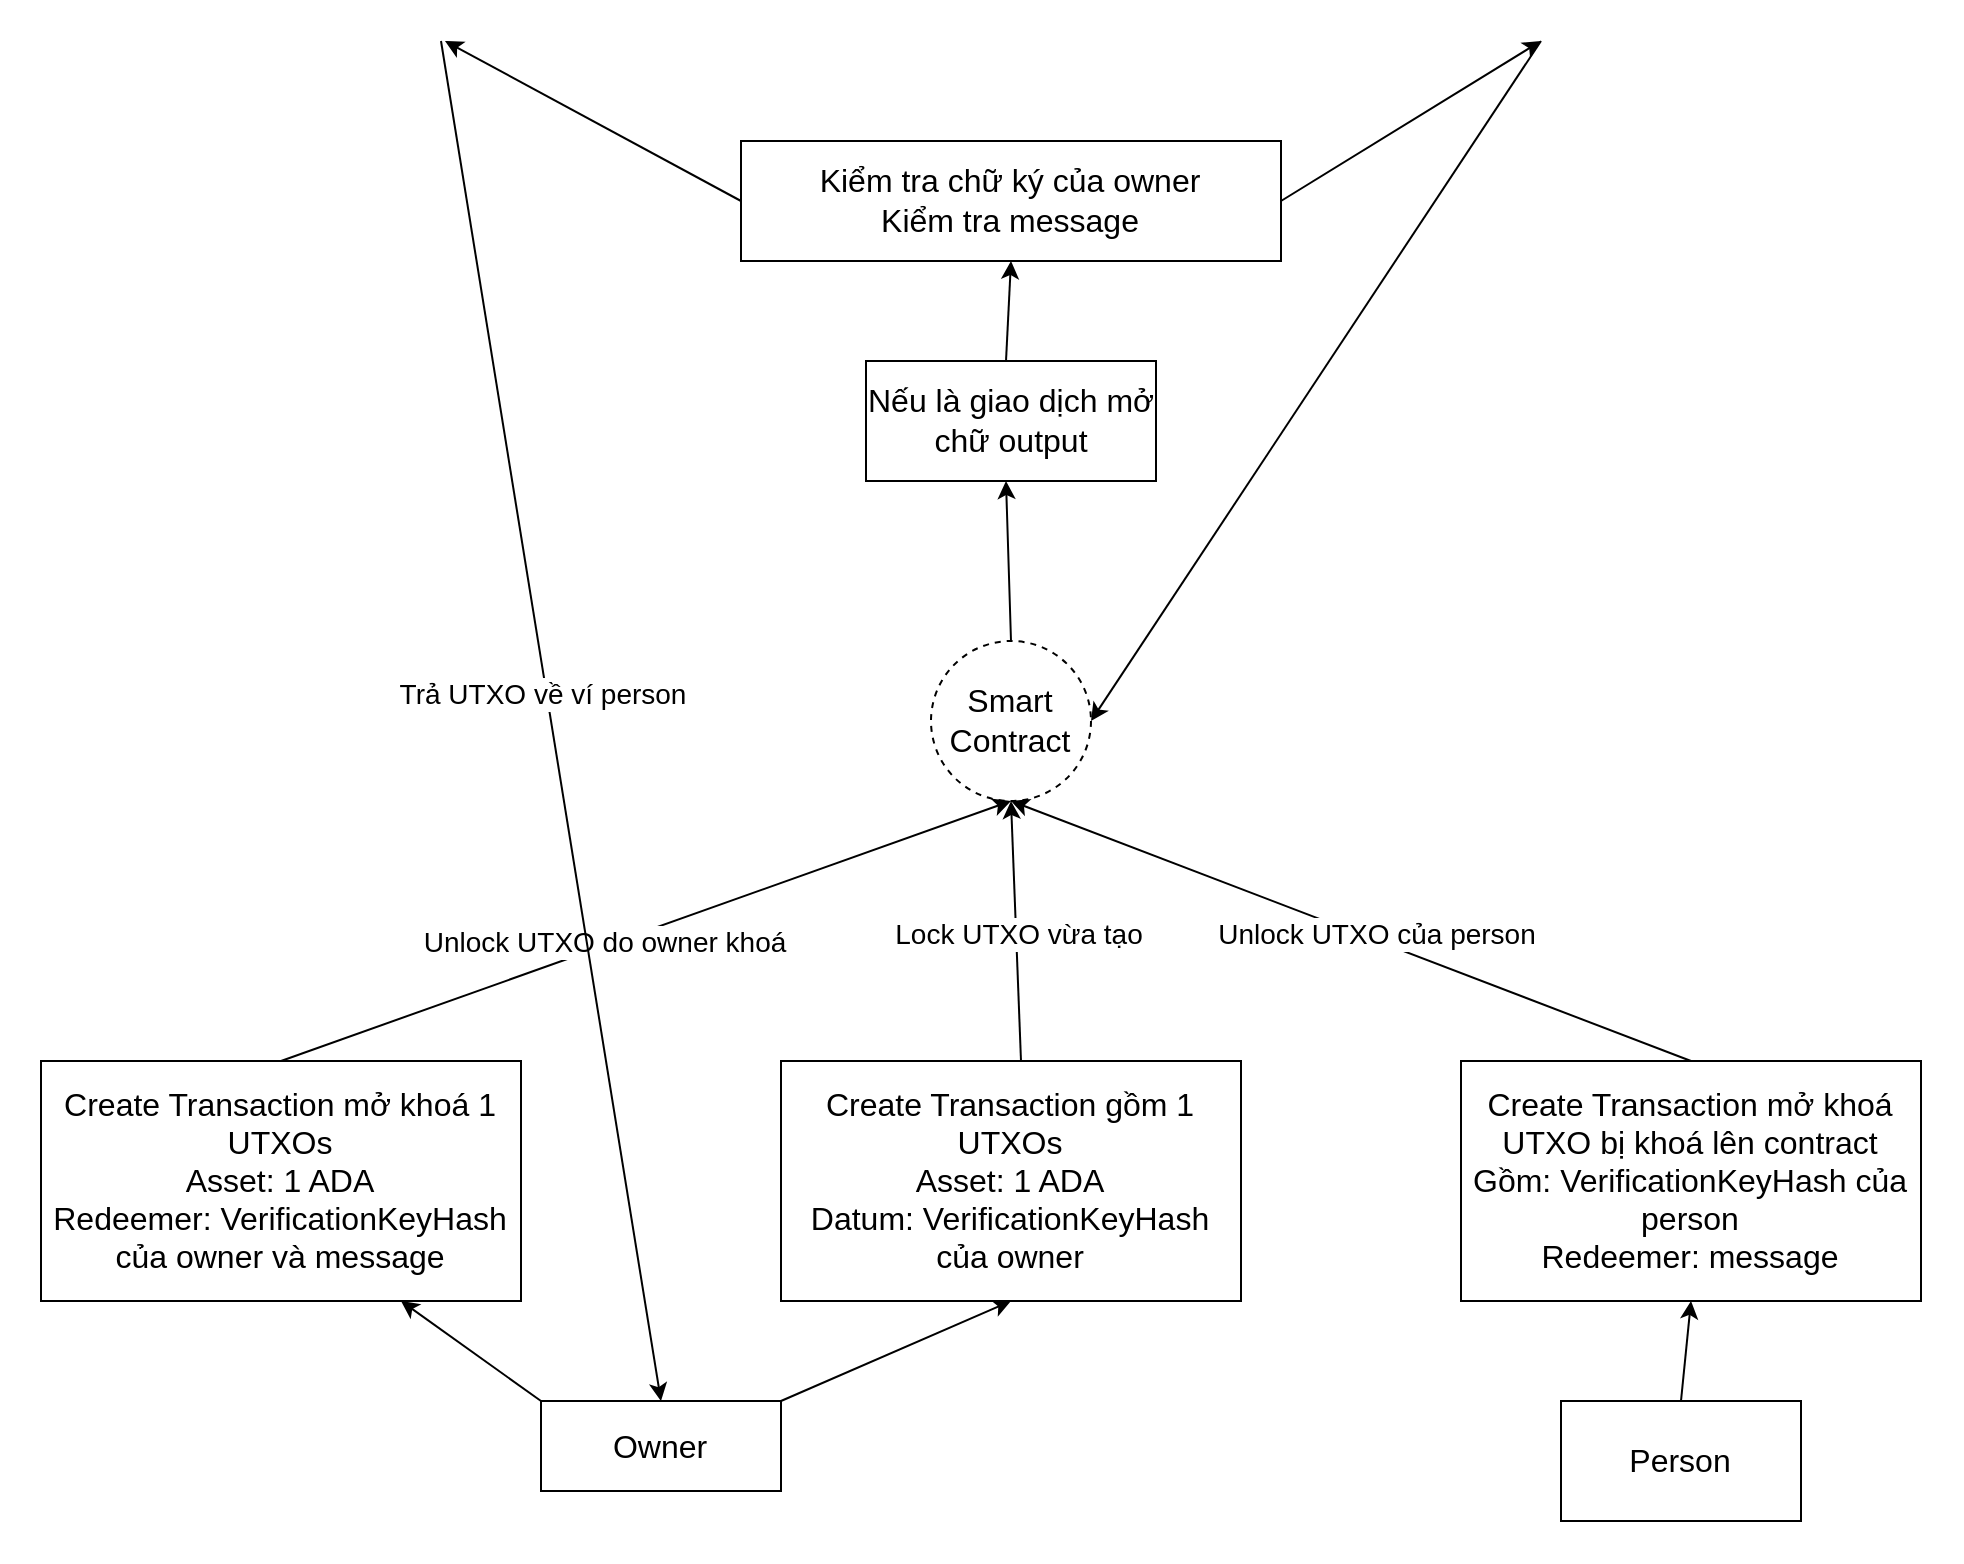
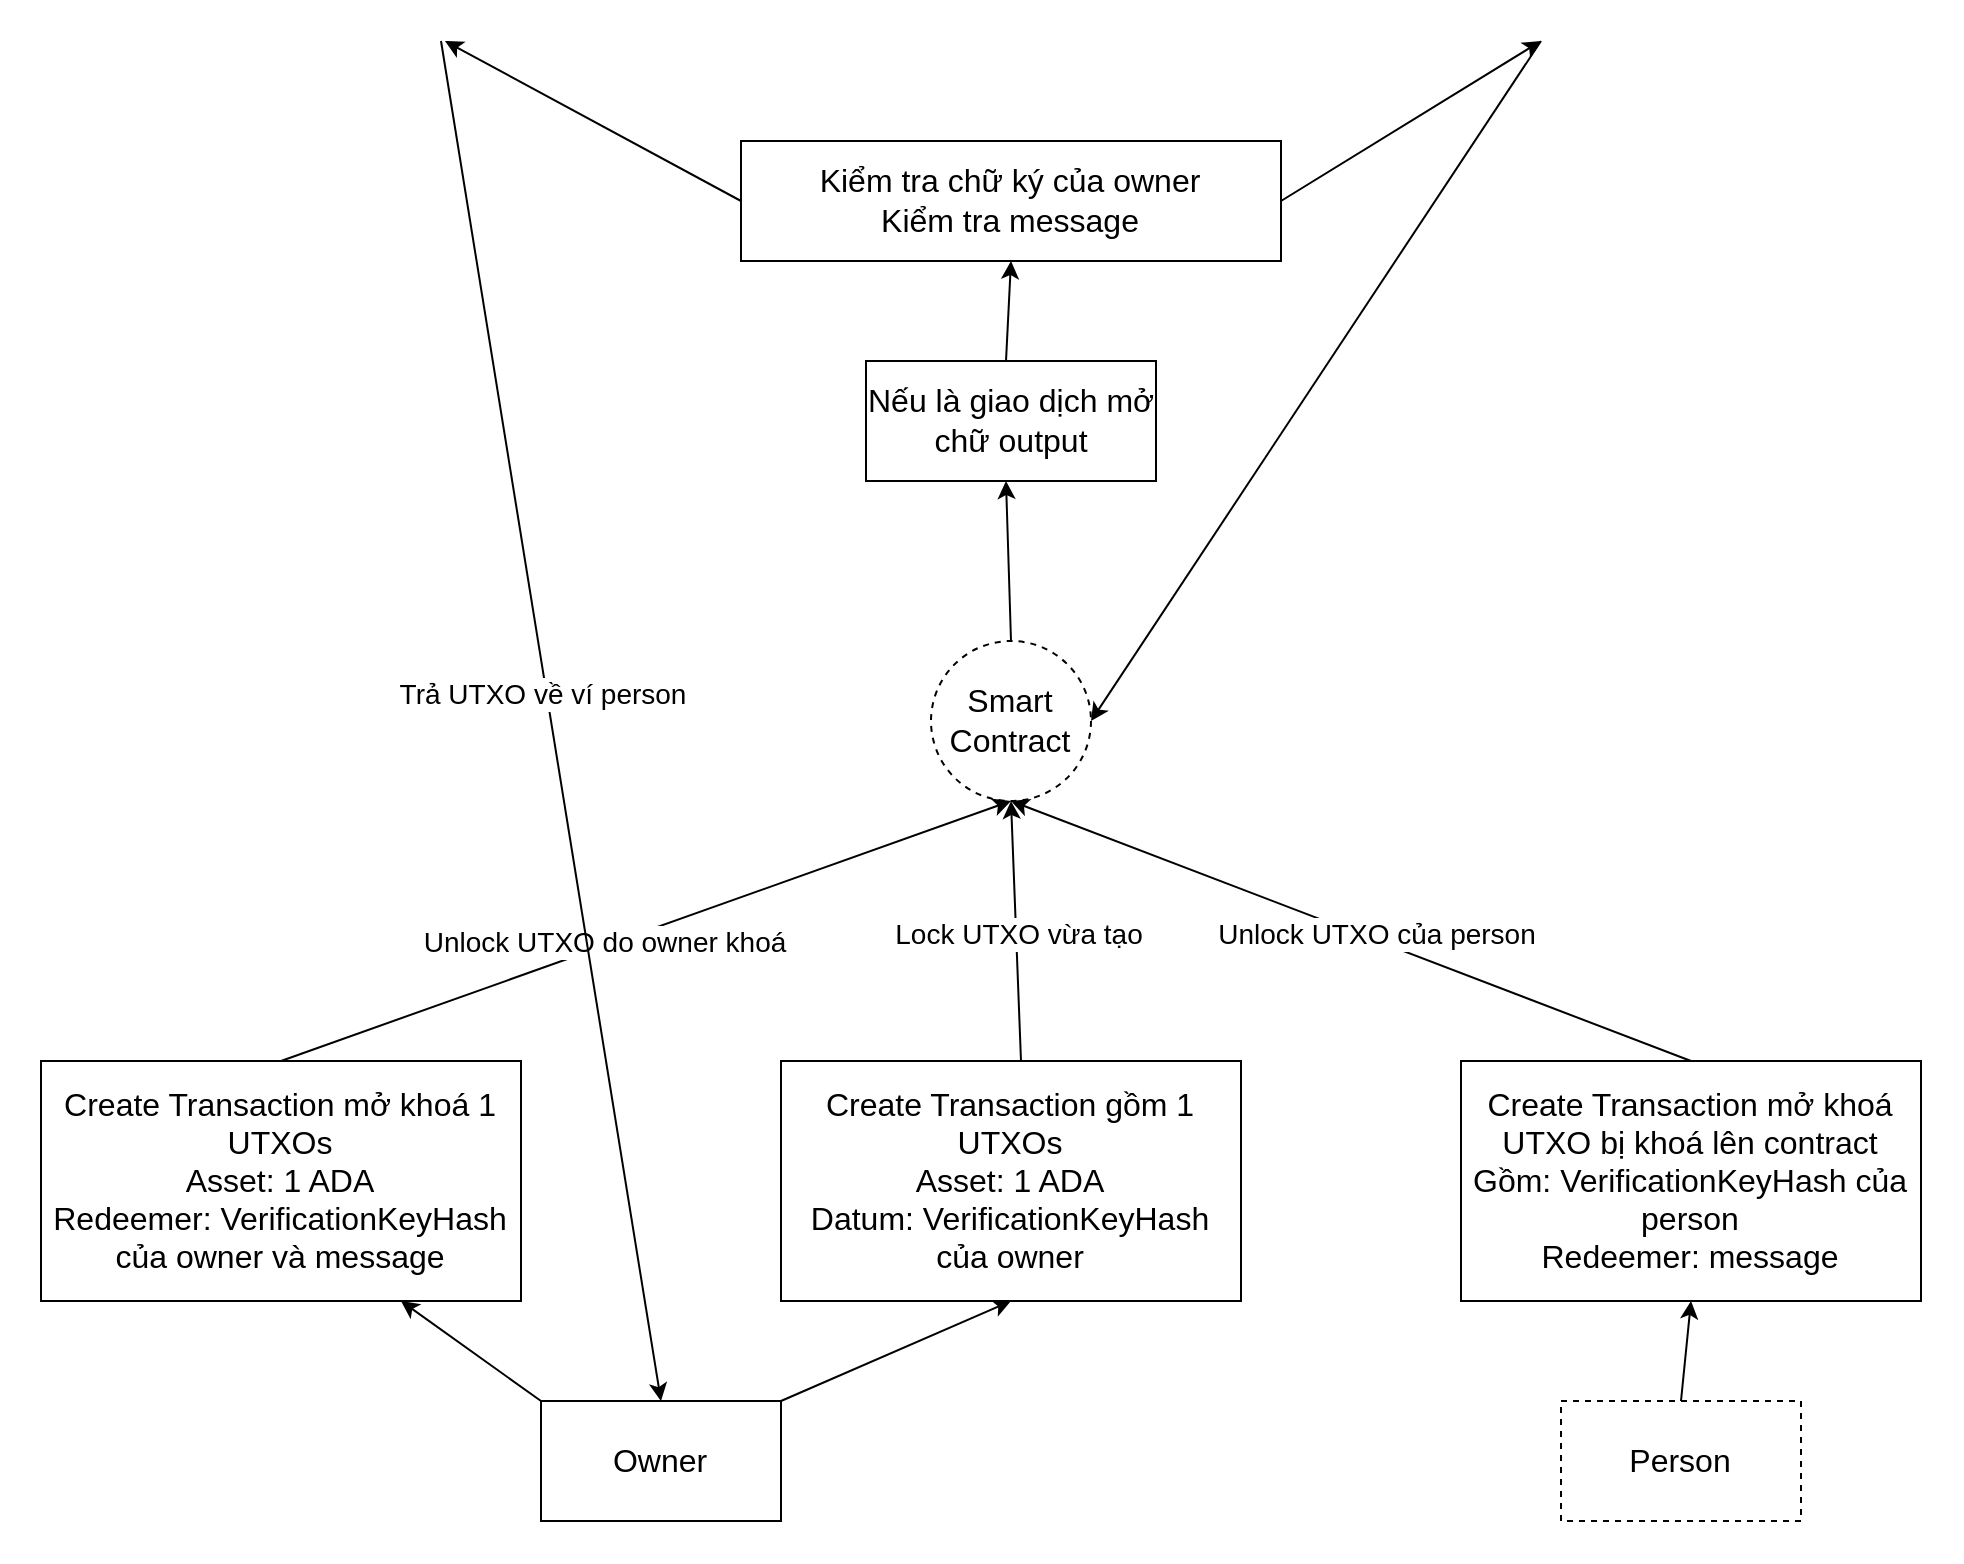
(661, 1446) -> (661, 1461)
(1681, 1461) -> (1681, 1461)
